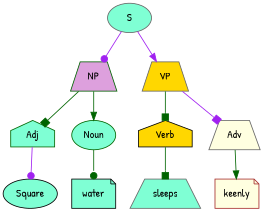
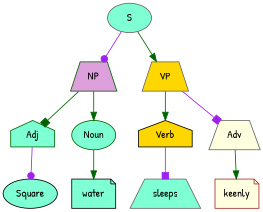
(145, 43) -> (145, 43)
(165, 102) -> (165, 102)
(165, 159) -> (165, 159)
(94, 160) -> (94, 160)
